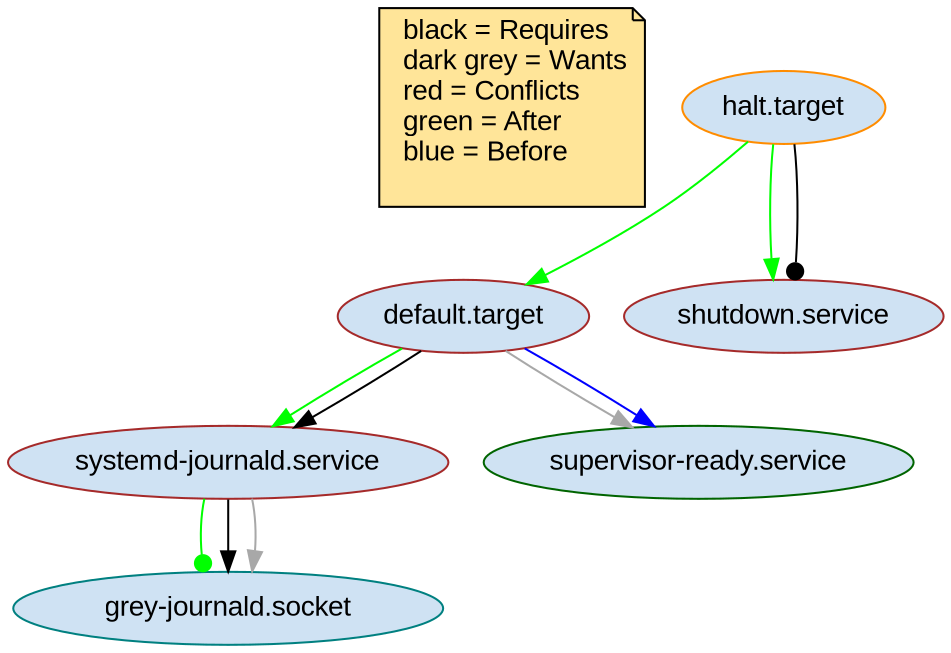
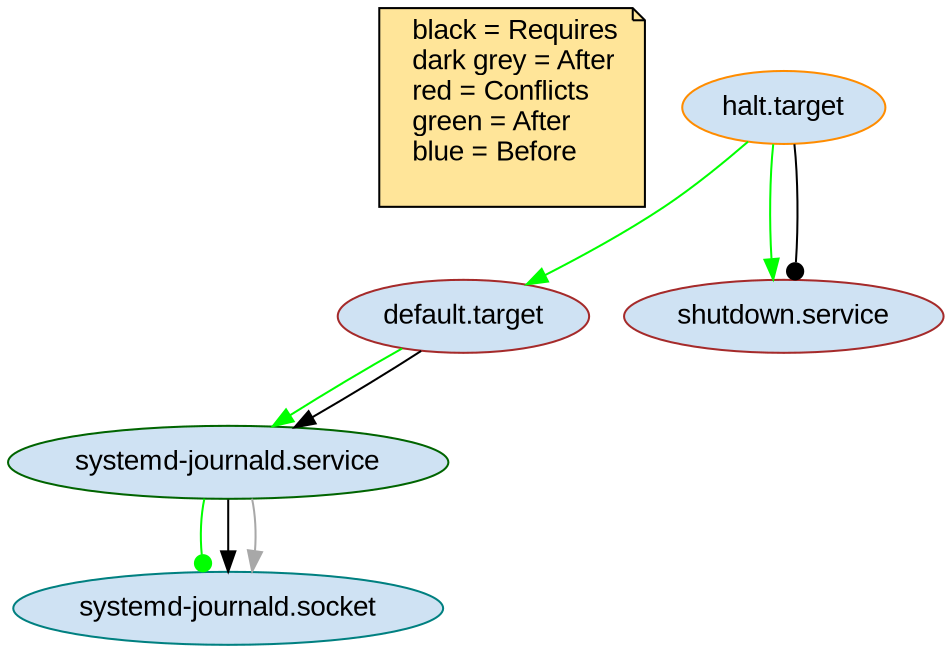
(512, 61) -> (510, 61)
(228, 462) -> (228, 462)
(699, 462) -> none
(228, 608) -> (228, 608)
